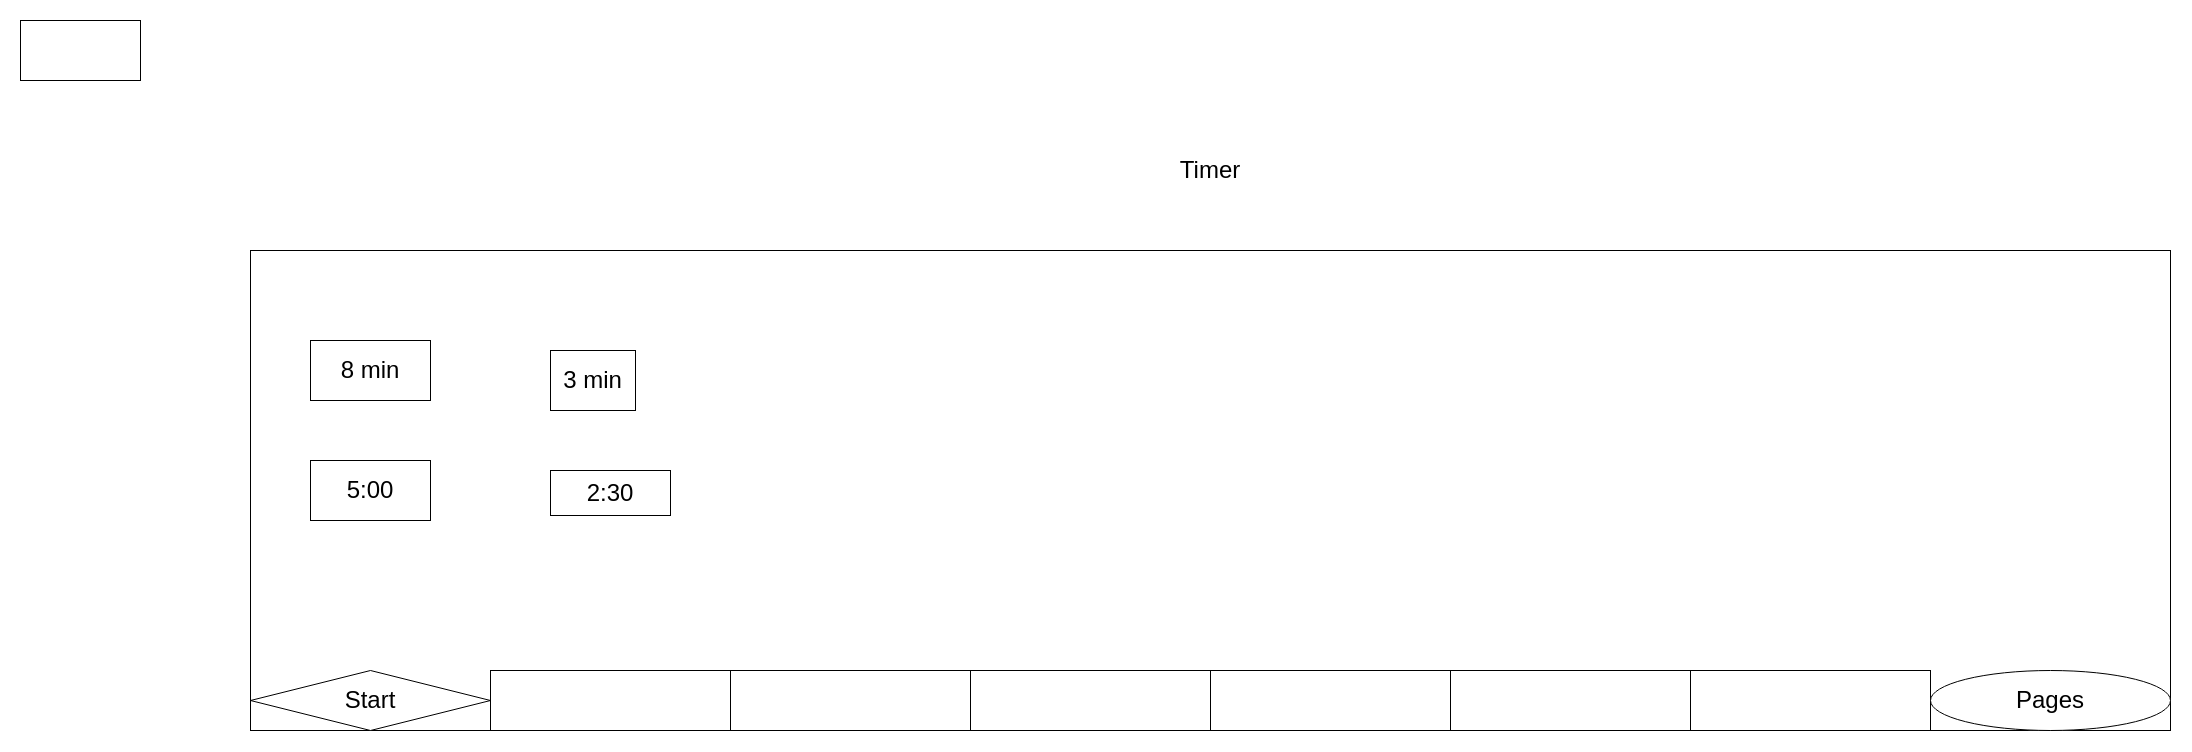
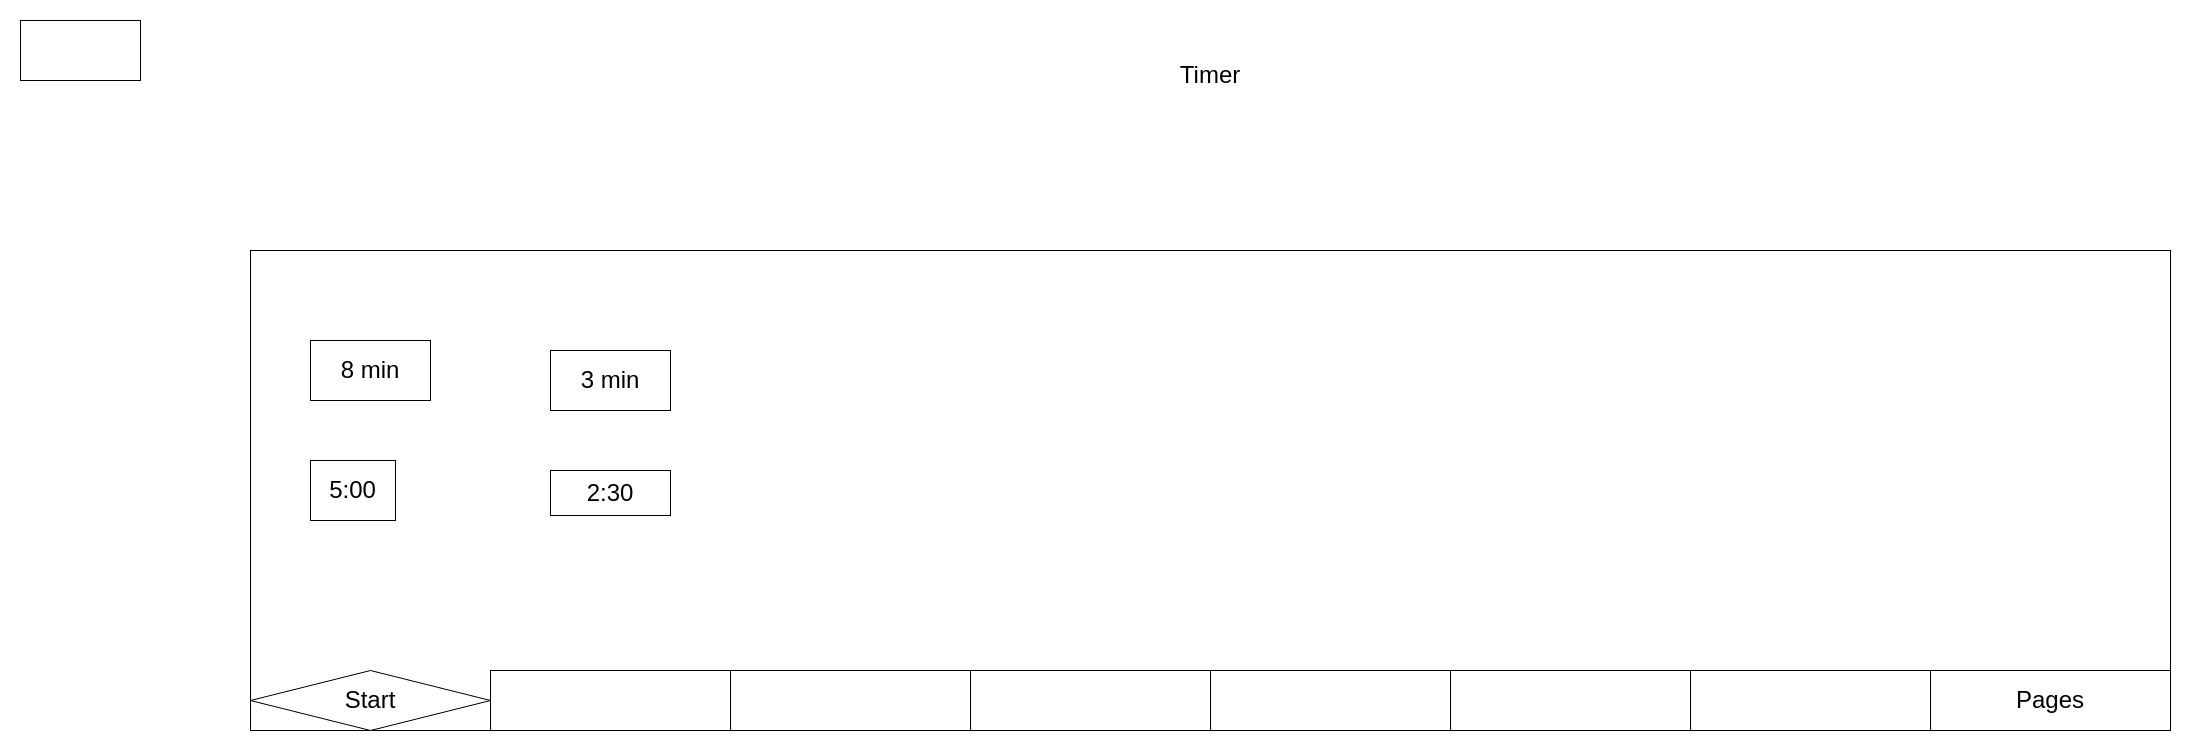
(1211, 171) -> (1211, 76)
(593, 381) -> (611, 381)
(371, 491) -> (353, 491)
(2051, 701) -> (2051, 701)
